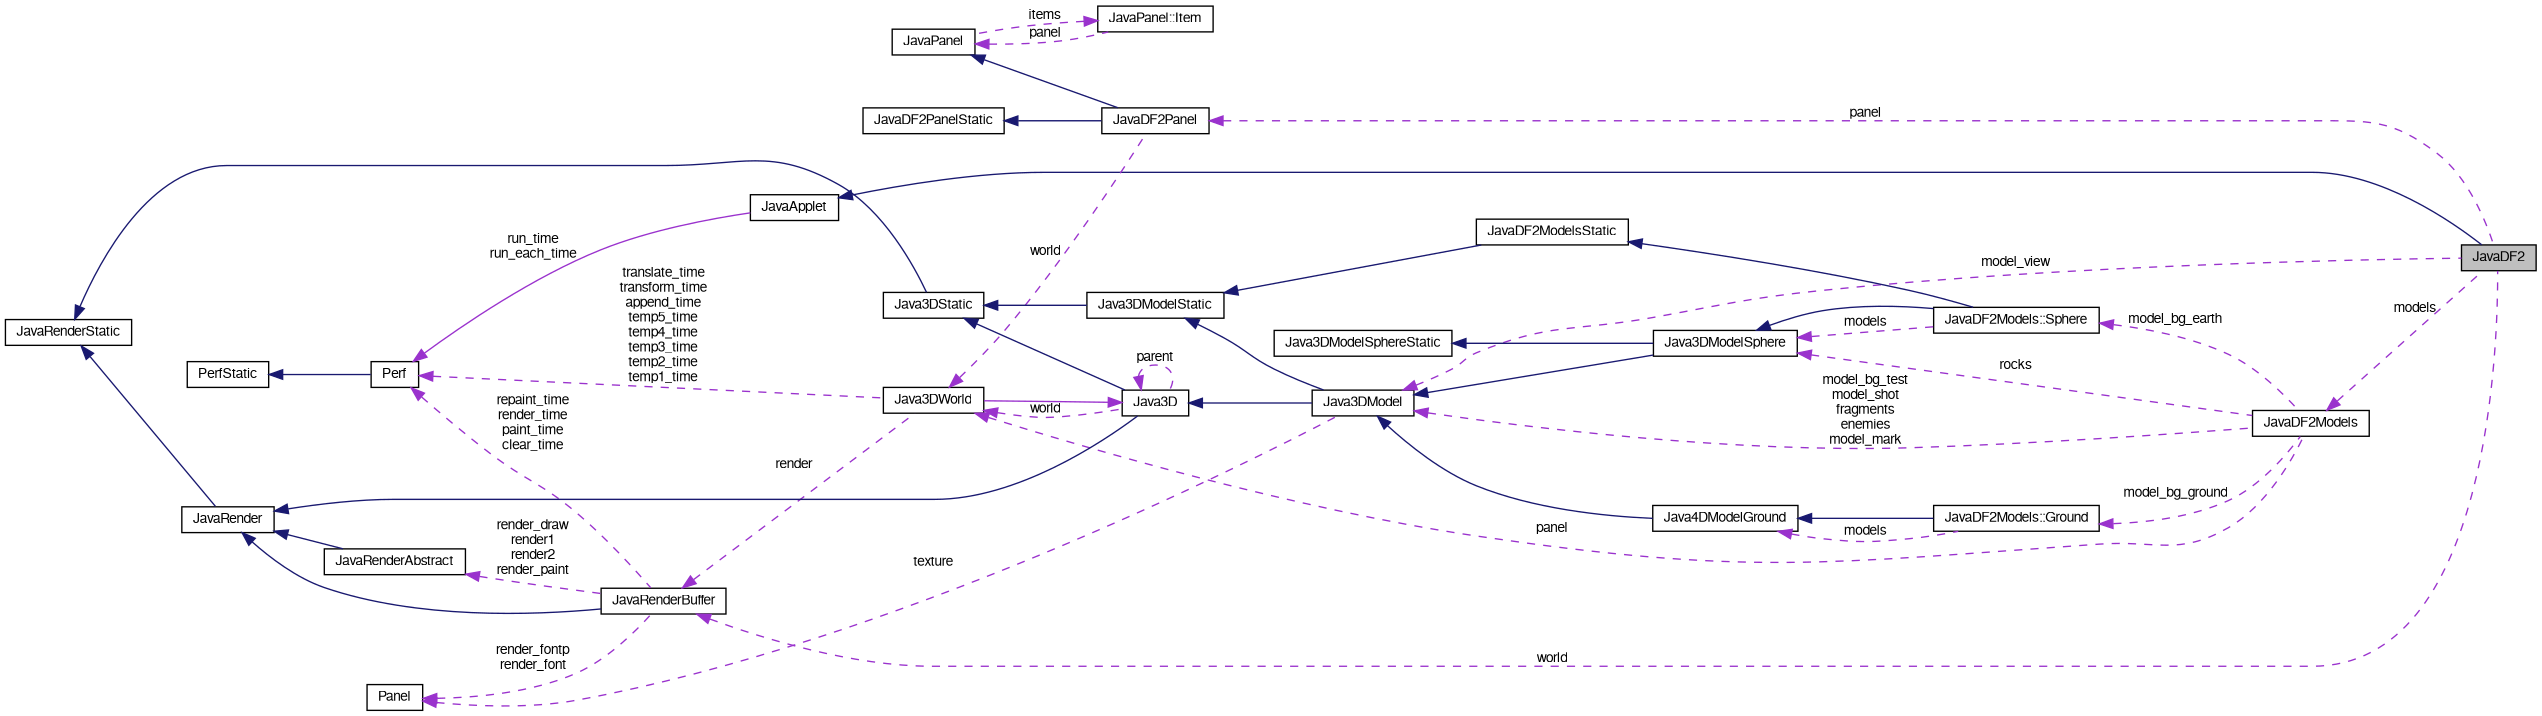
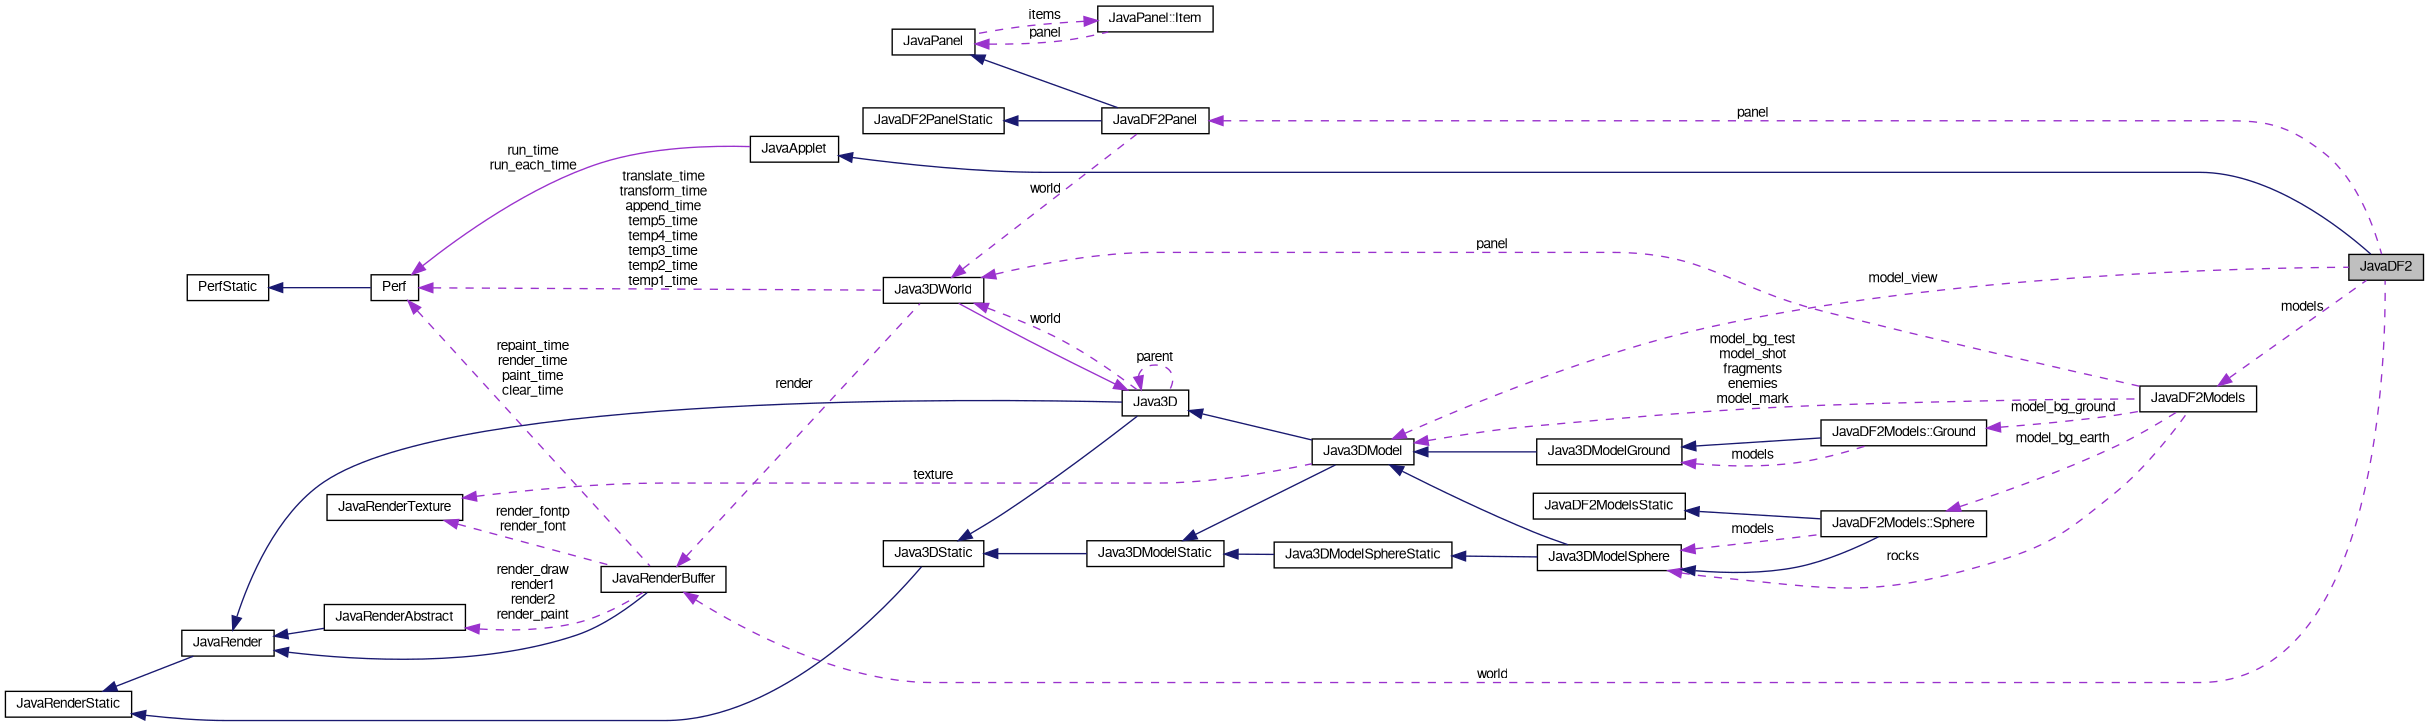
(1359, 268) -> (1256, 554)
(1725, 518) -> (1609, 452)
(395, 697) -> (395, 507)
